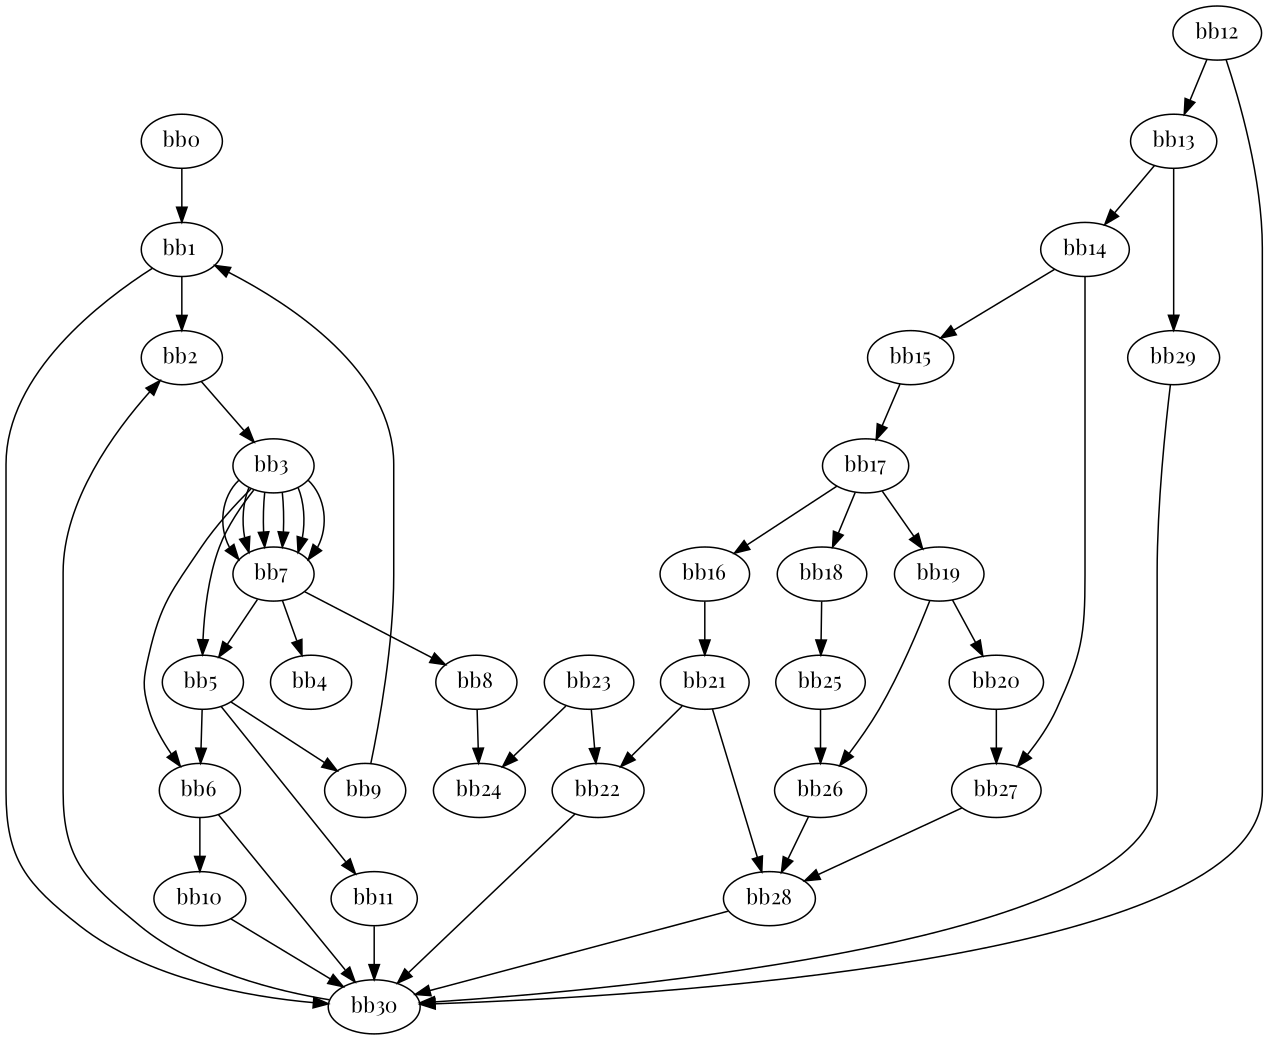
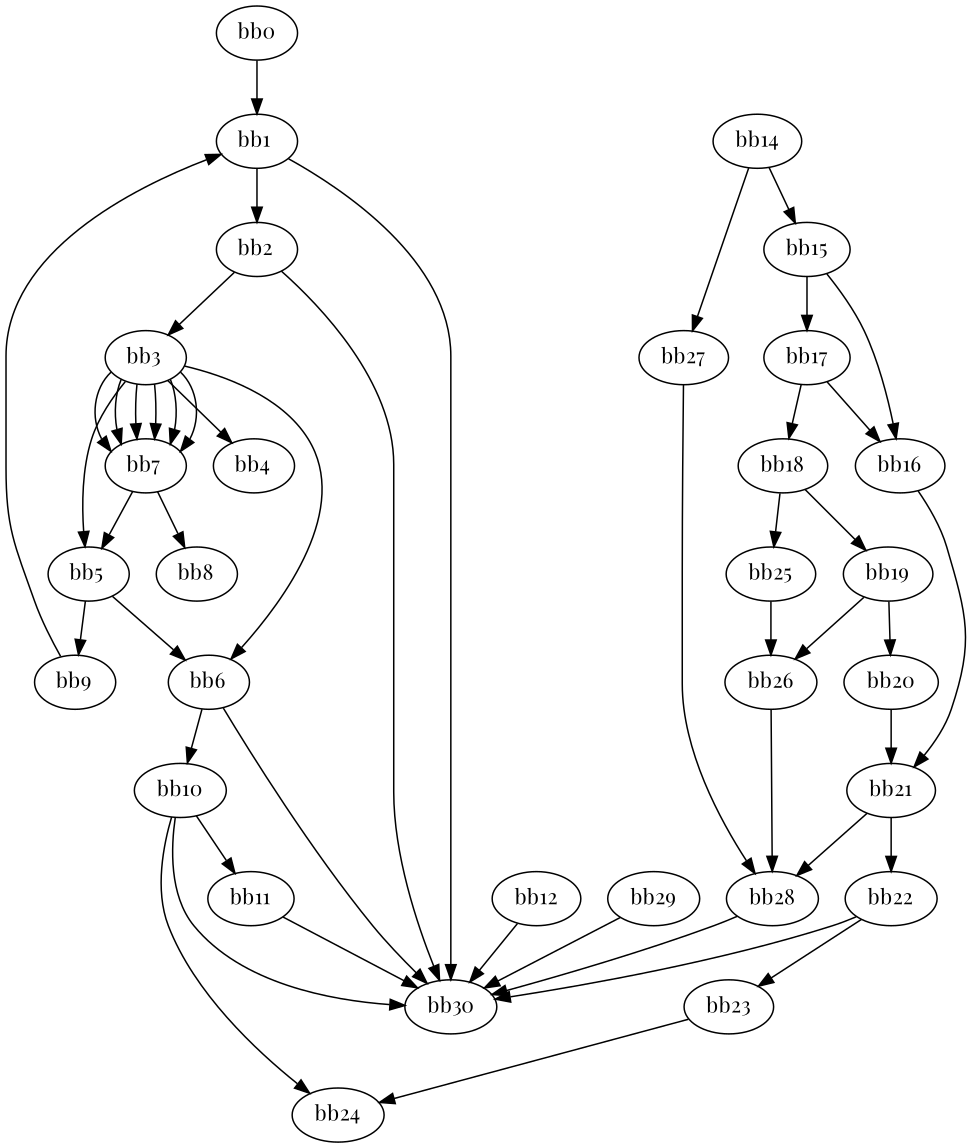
(1174, 141) -> none
none -> (870, 344)
(898, 514) -> (830, 515)
(290, 621) -> (185, 397)
(478, 729) -> (190, 968)
(593, 729) -> (816, 949)
(996, 729) -> (891, 729)
(63, 764) -> (394, 603)
(283, 784) -> (211, 838)
